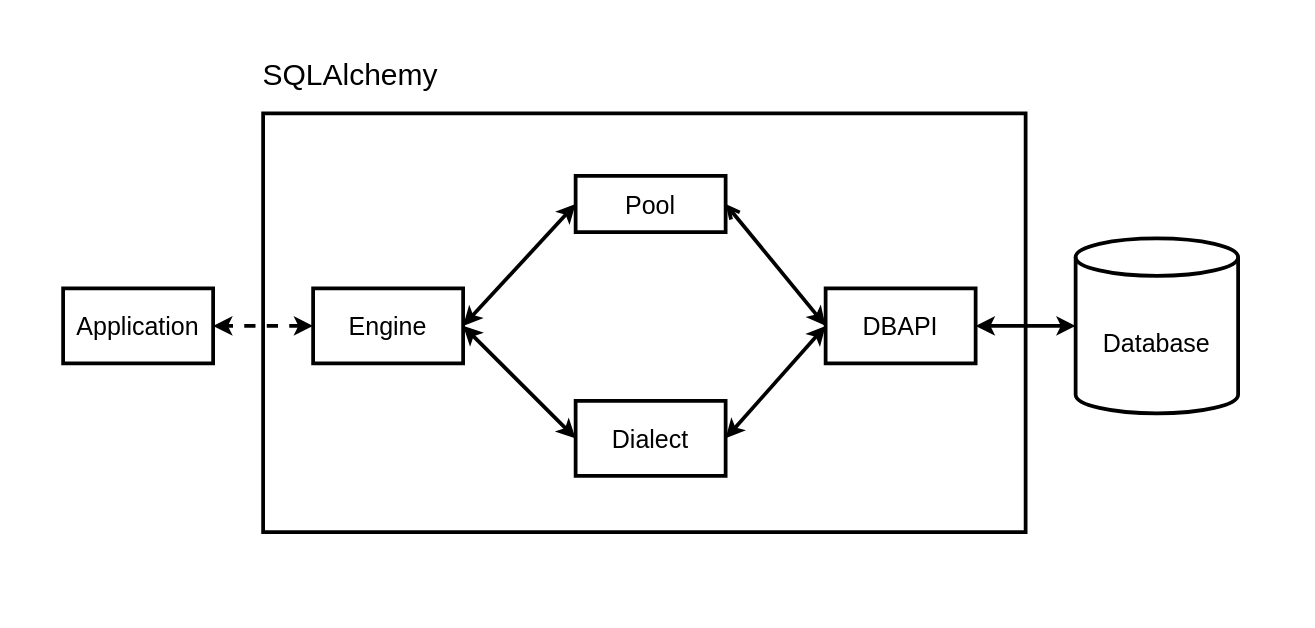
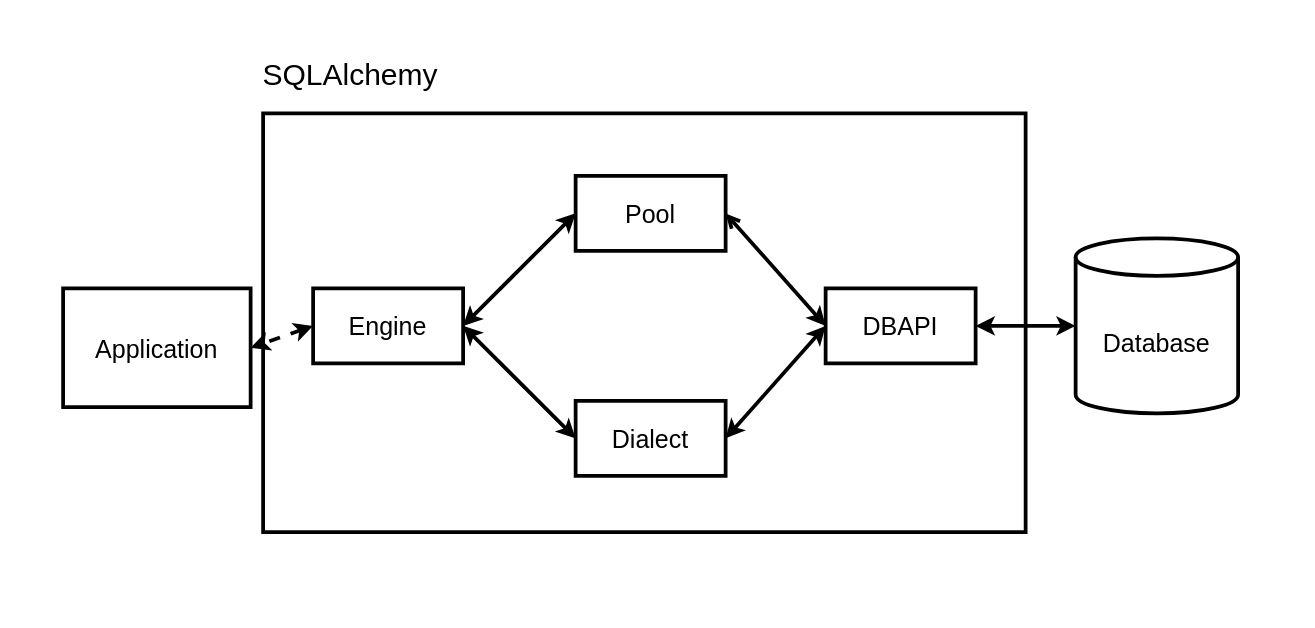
(651, 204) -> (651, 213)
(138, 326) -> (157, 348)
